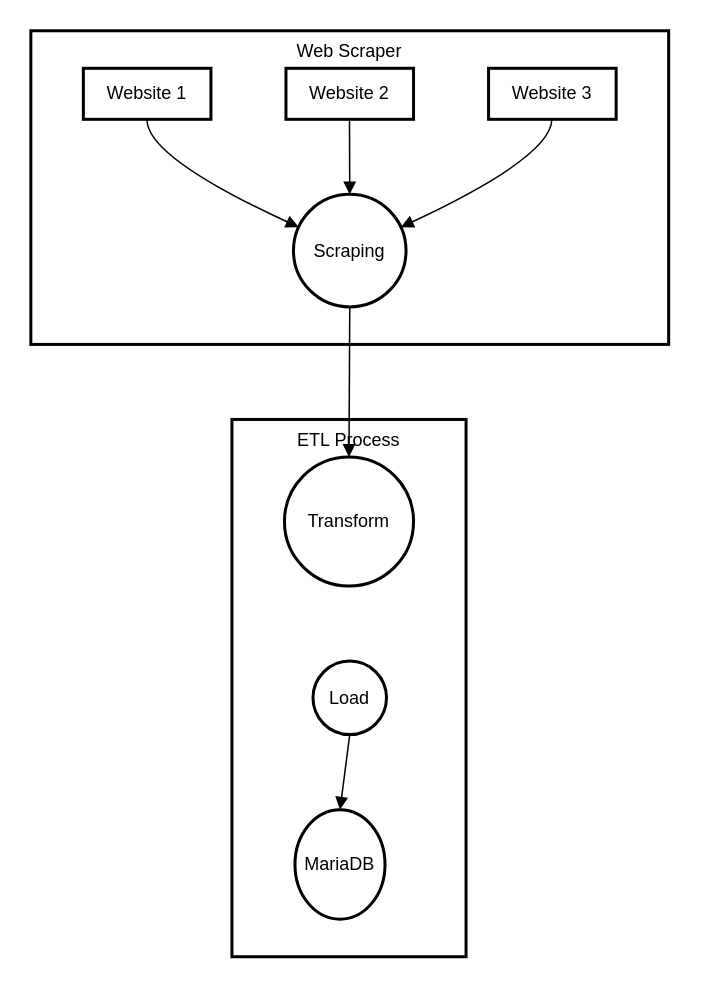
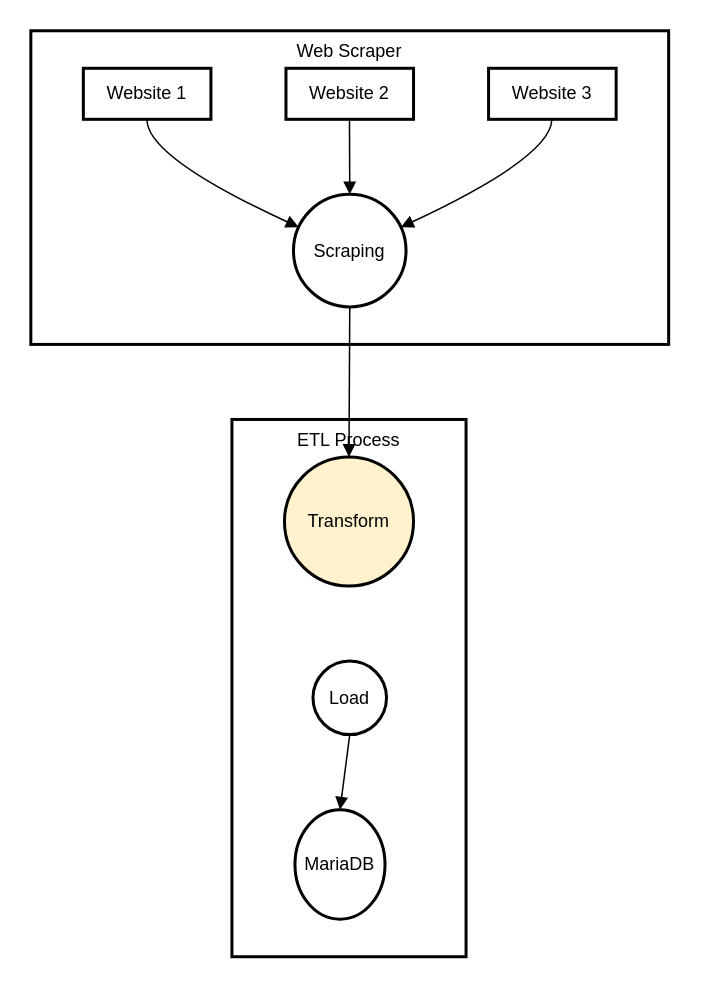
(349, 521) -> (349, 521)
